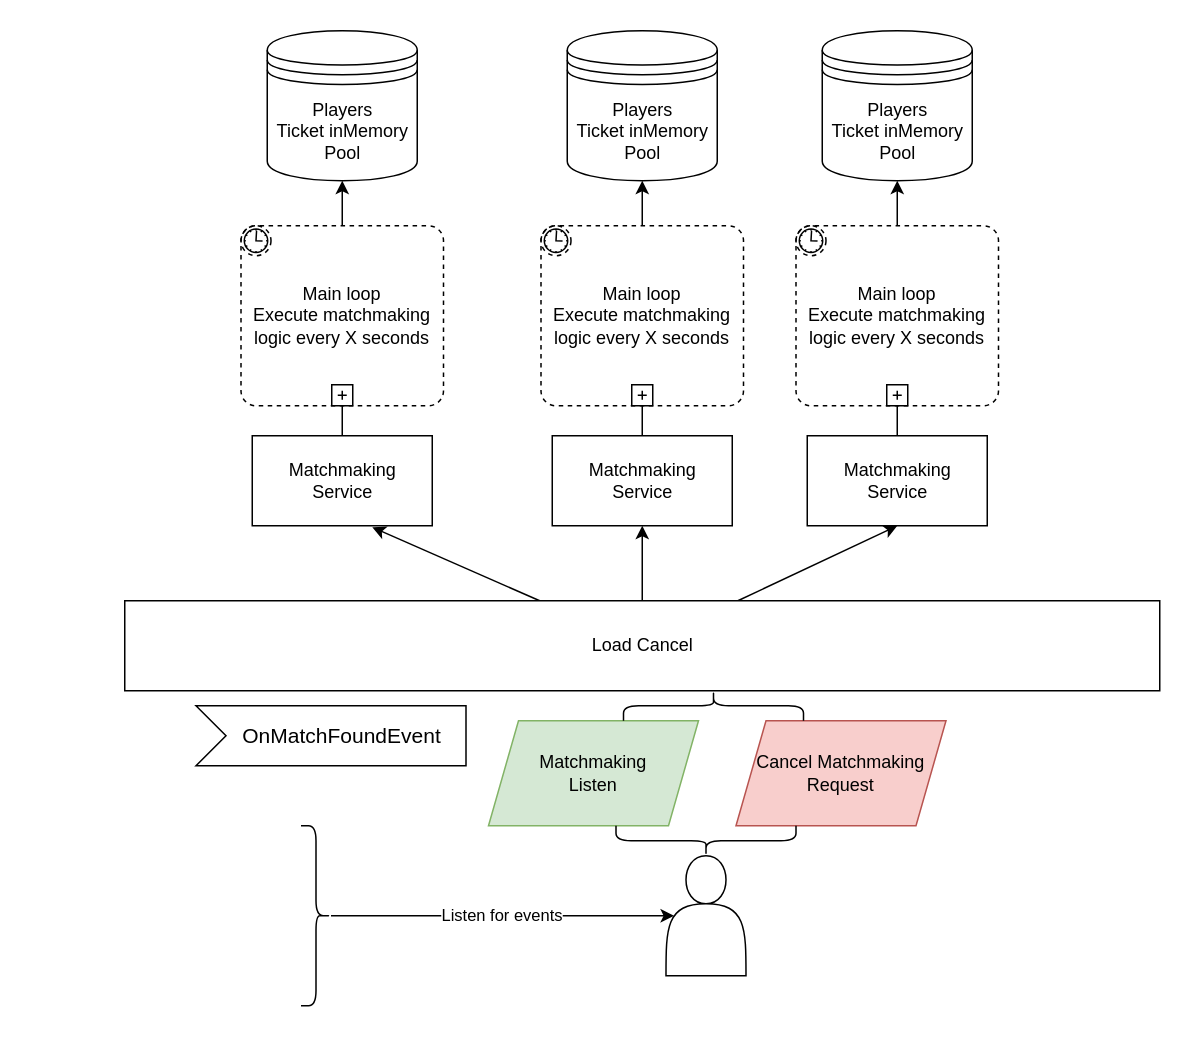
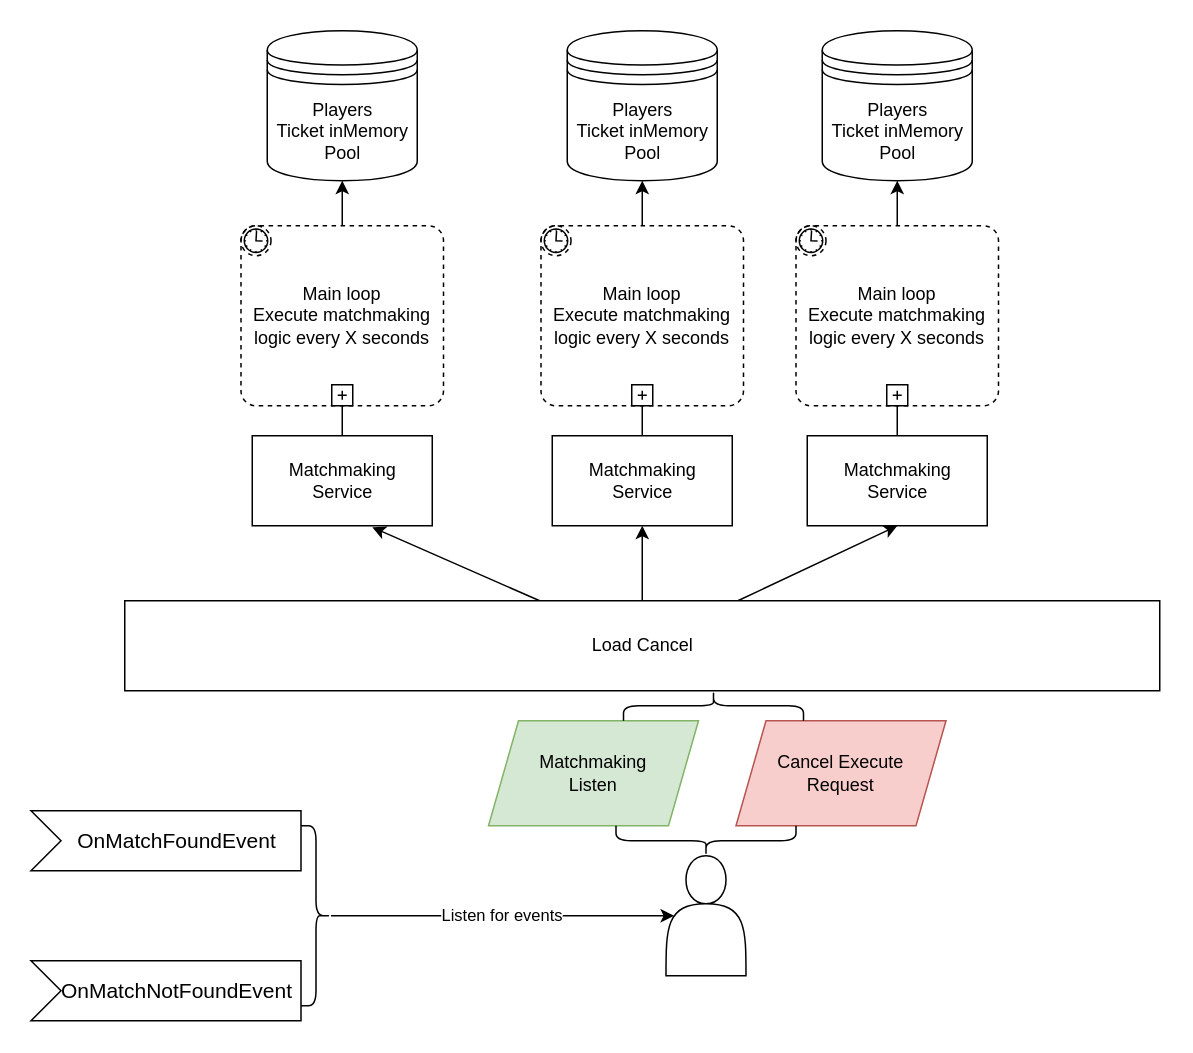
(331, 736) -> (166, 841)
(841, 773) -> (841, 773)
none -> (166, 991)
